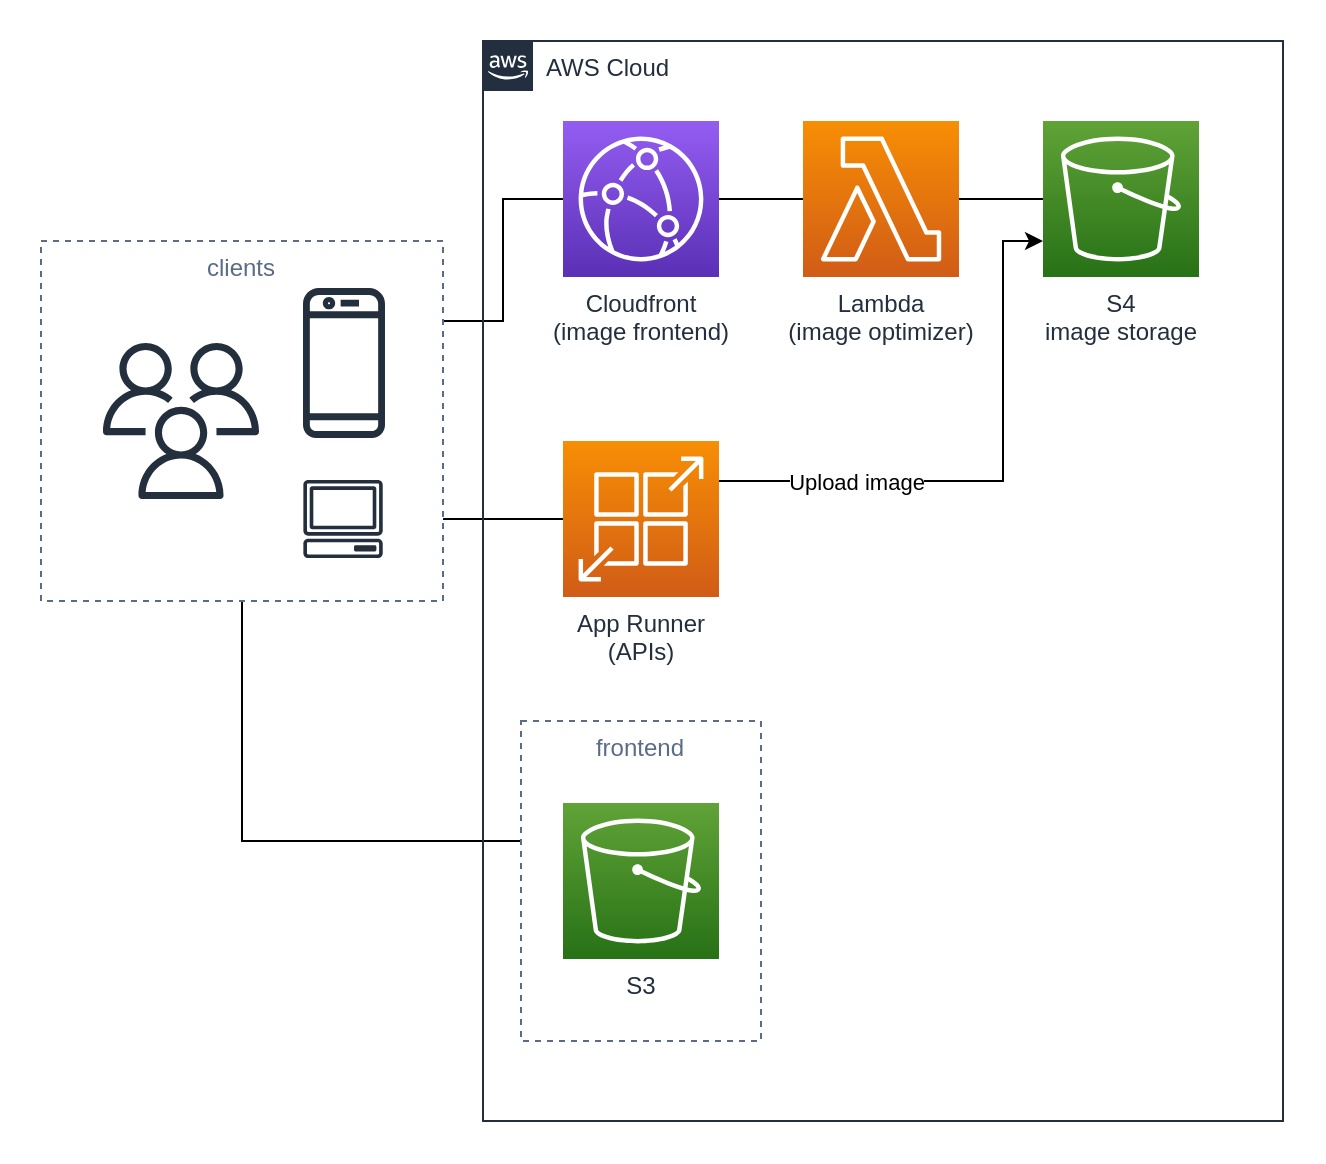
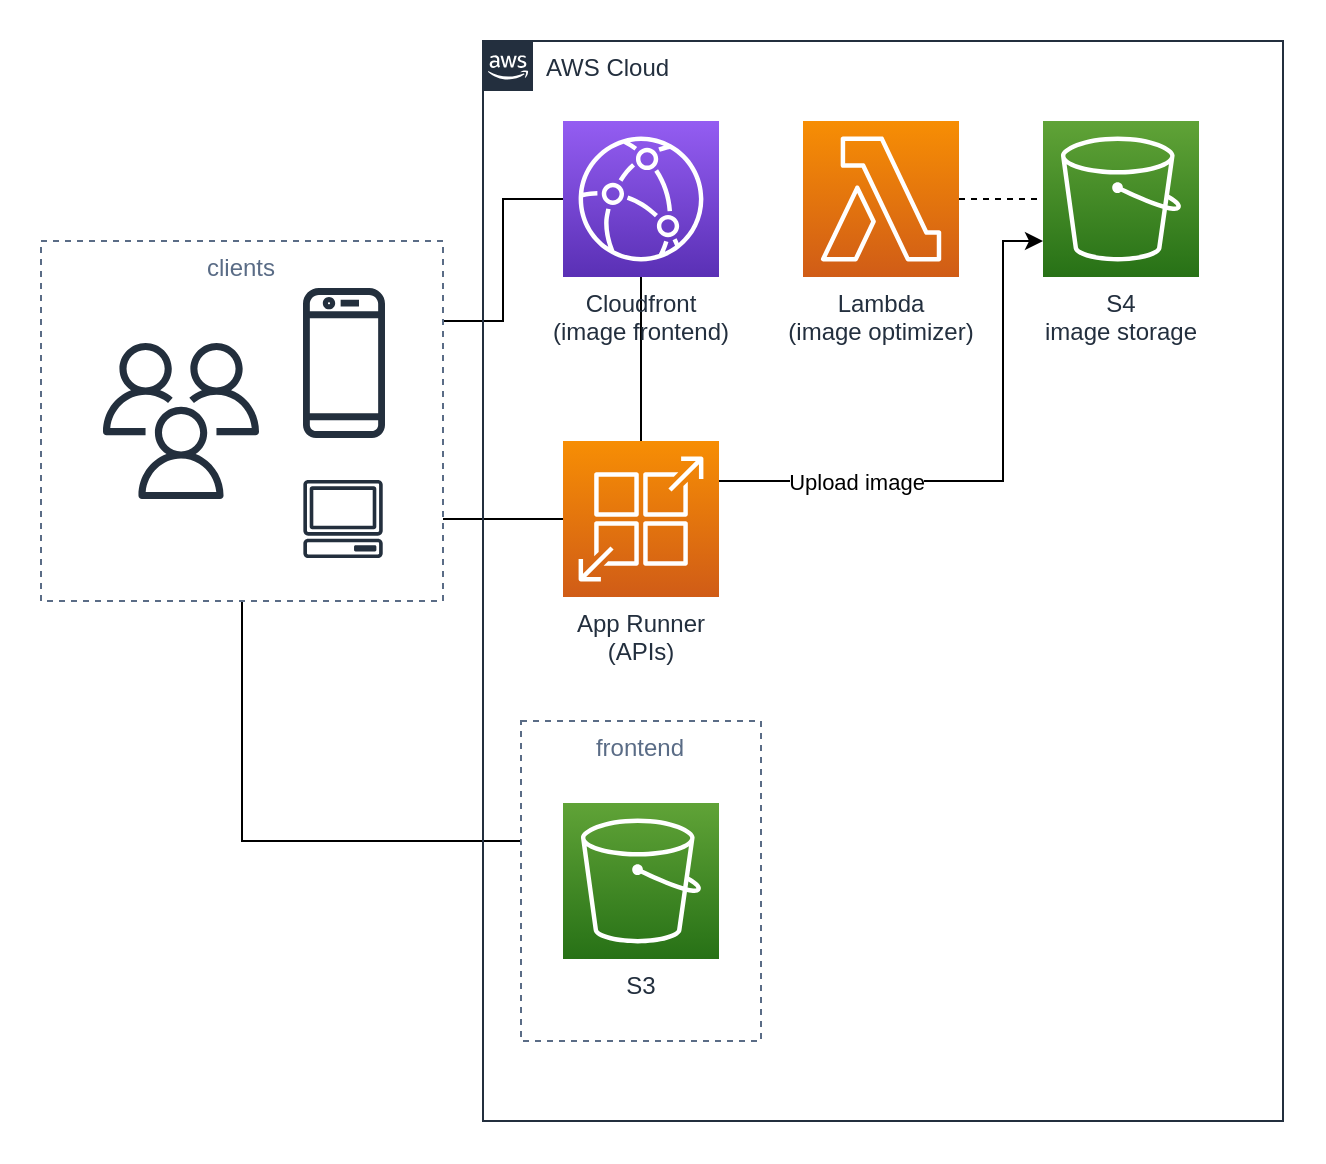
(761, 199) -> (641, 359)
(1003, 199) -> (1003, 199)
